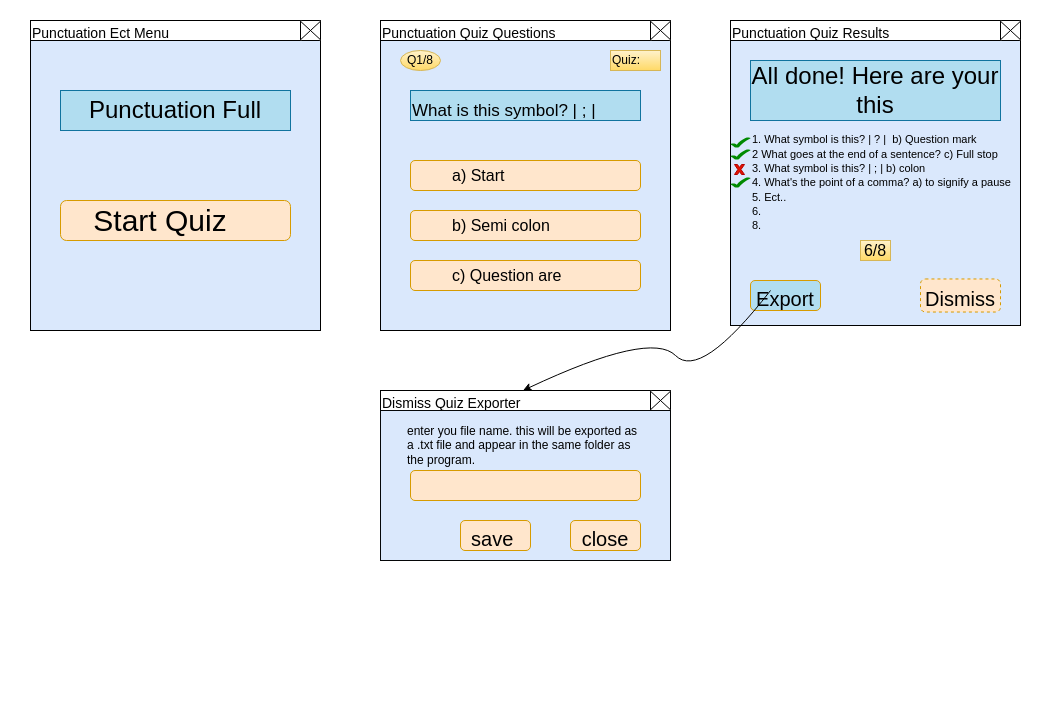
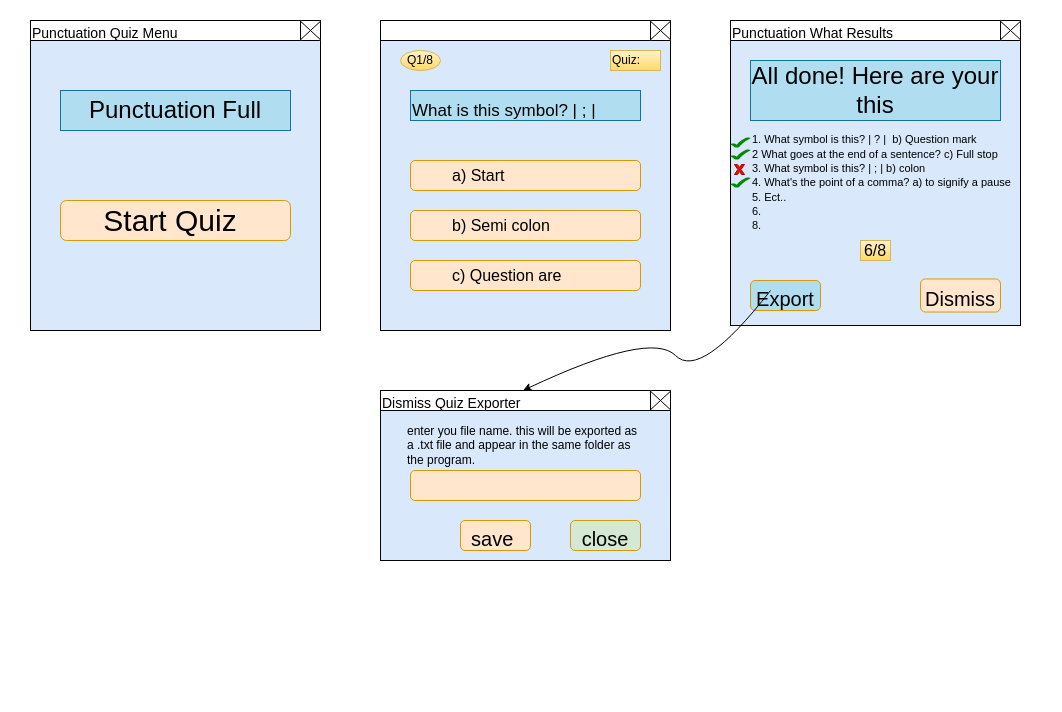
(127, 31) -> (127, 31)
(476, 31) -> none
(817, 31) -> (817, 31)
(161, 221) -> (171, 221)
(961, 296) -> (961, 296)
(606, 536) -> (606, 536)
